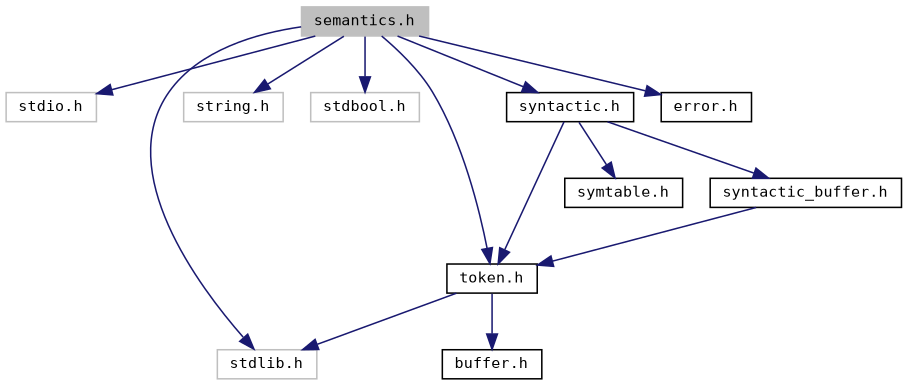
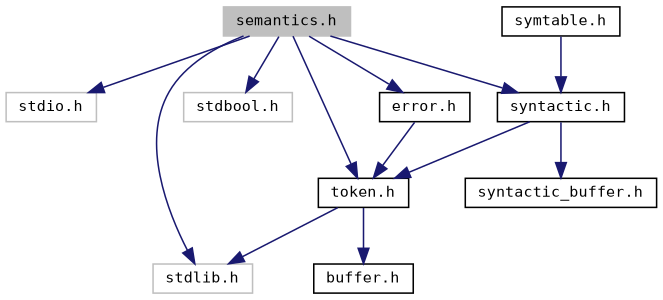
(233, 107) -> none
(593, 144) -> (561, 57)
(654, 234) -> (399, 144)
